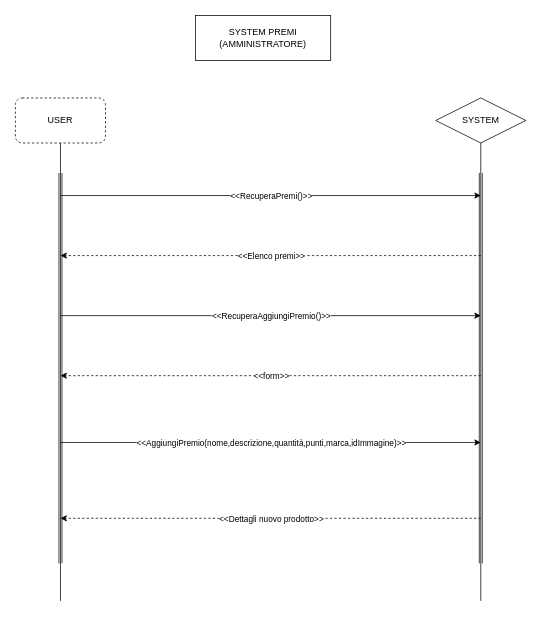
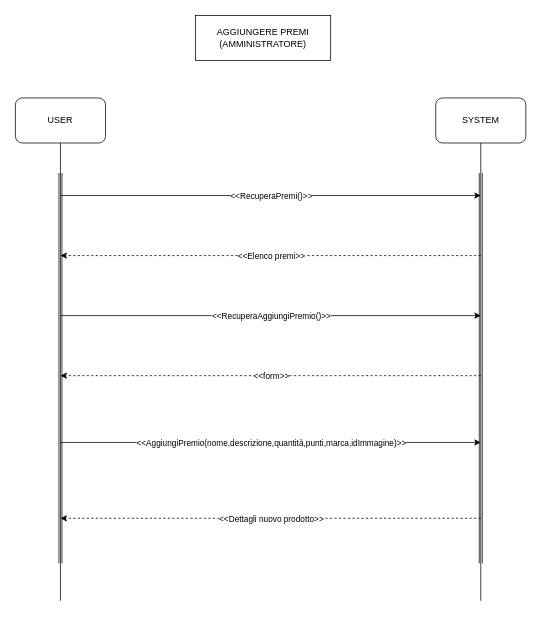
(263, 38) -> (263, 38)
(60, 120) -> (60, 120)
(480, 120) -> (480, 120)
